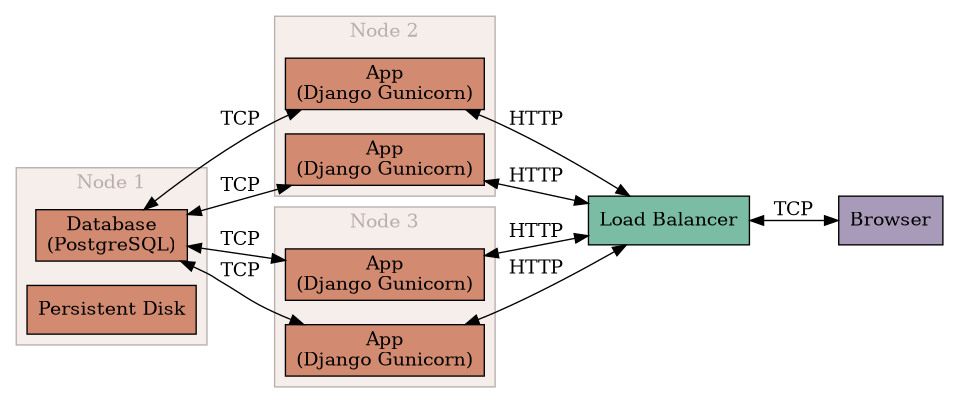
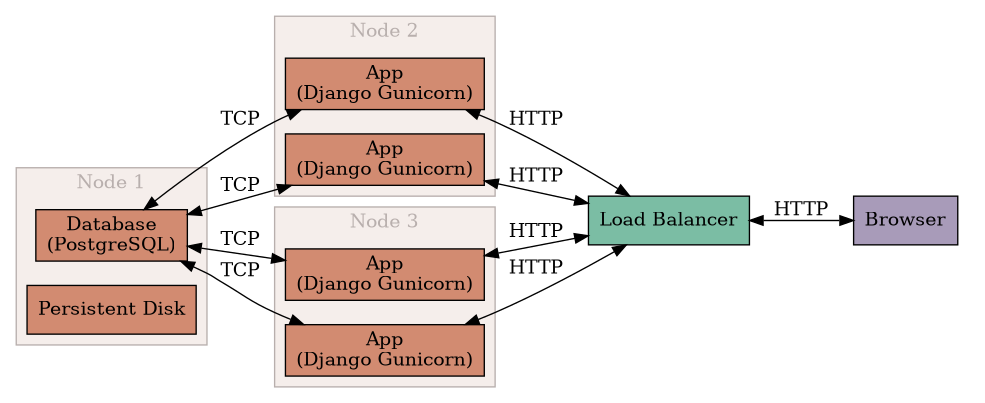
(794, 210) -> (802, 210)
